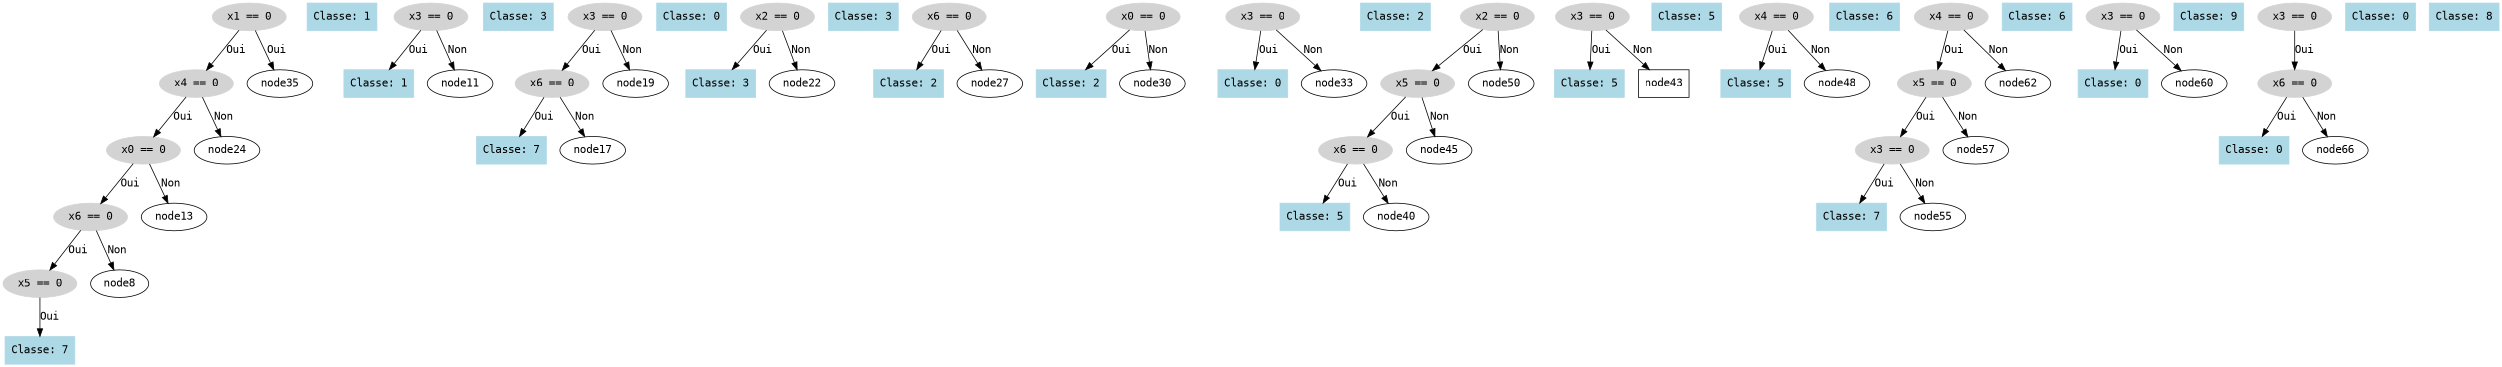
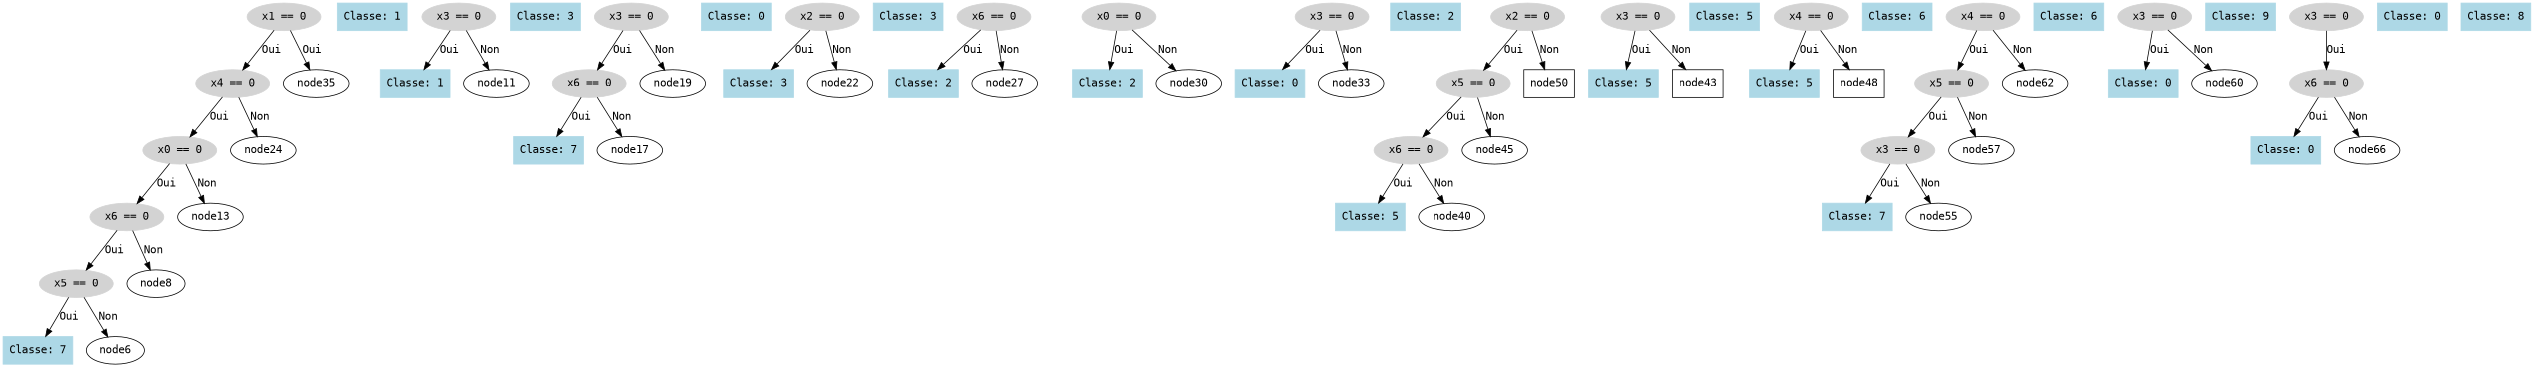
(1501, 84) -> (1549, 84)
(1837, 84) -> (1859, 84)
none -> (115, 350)
